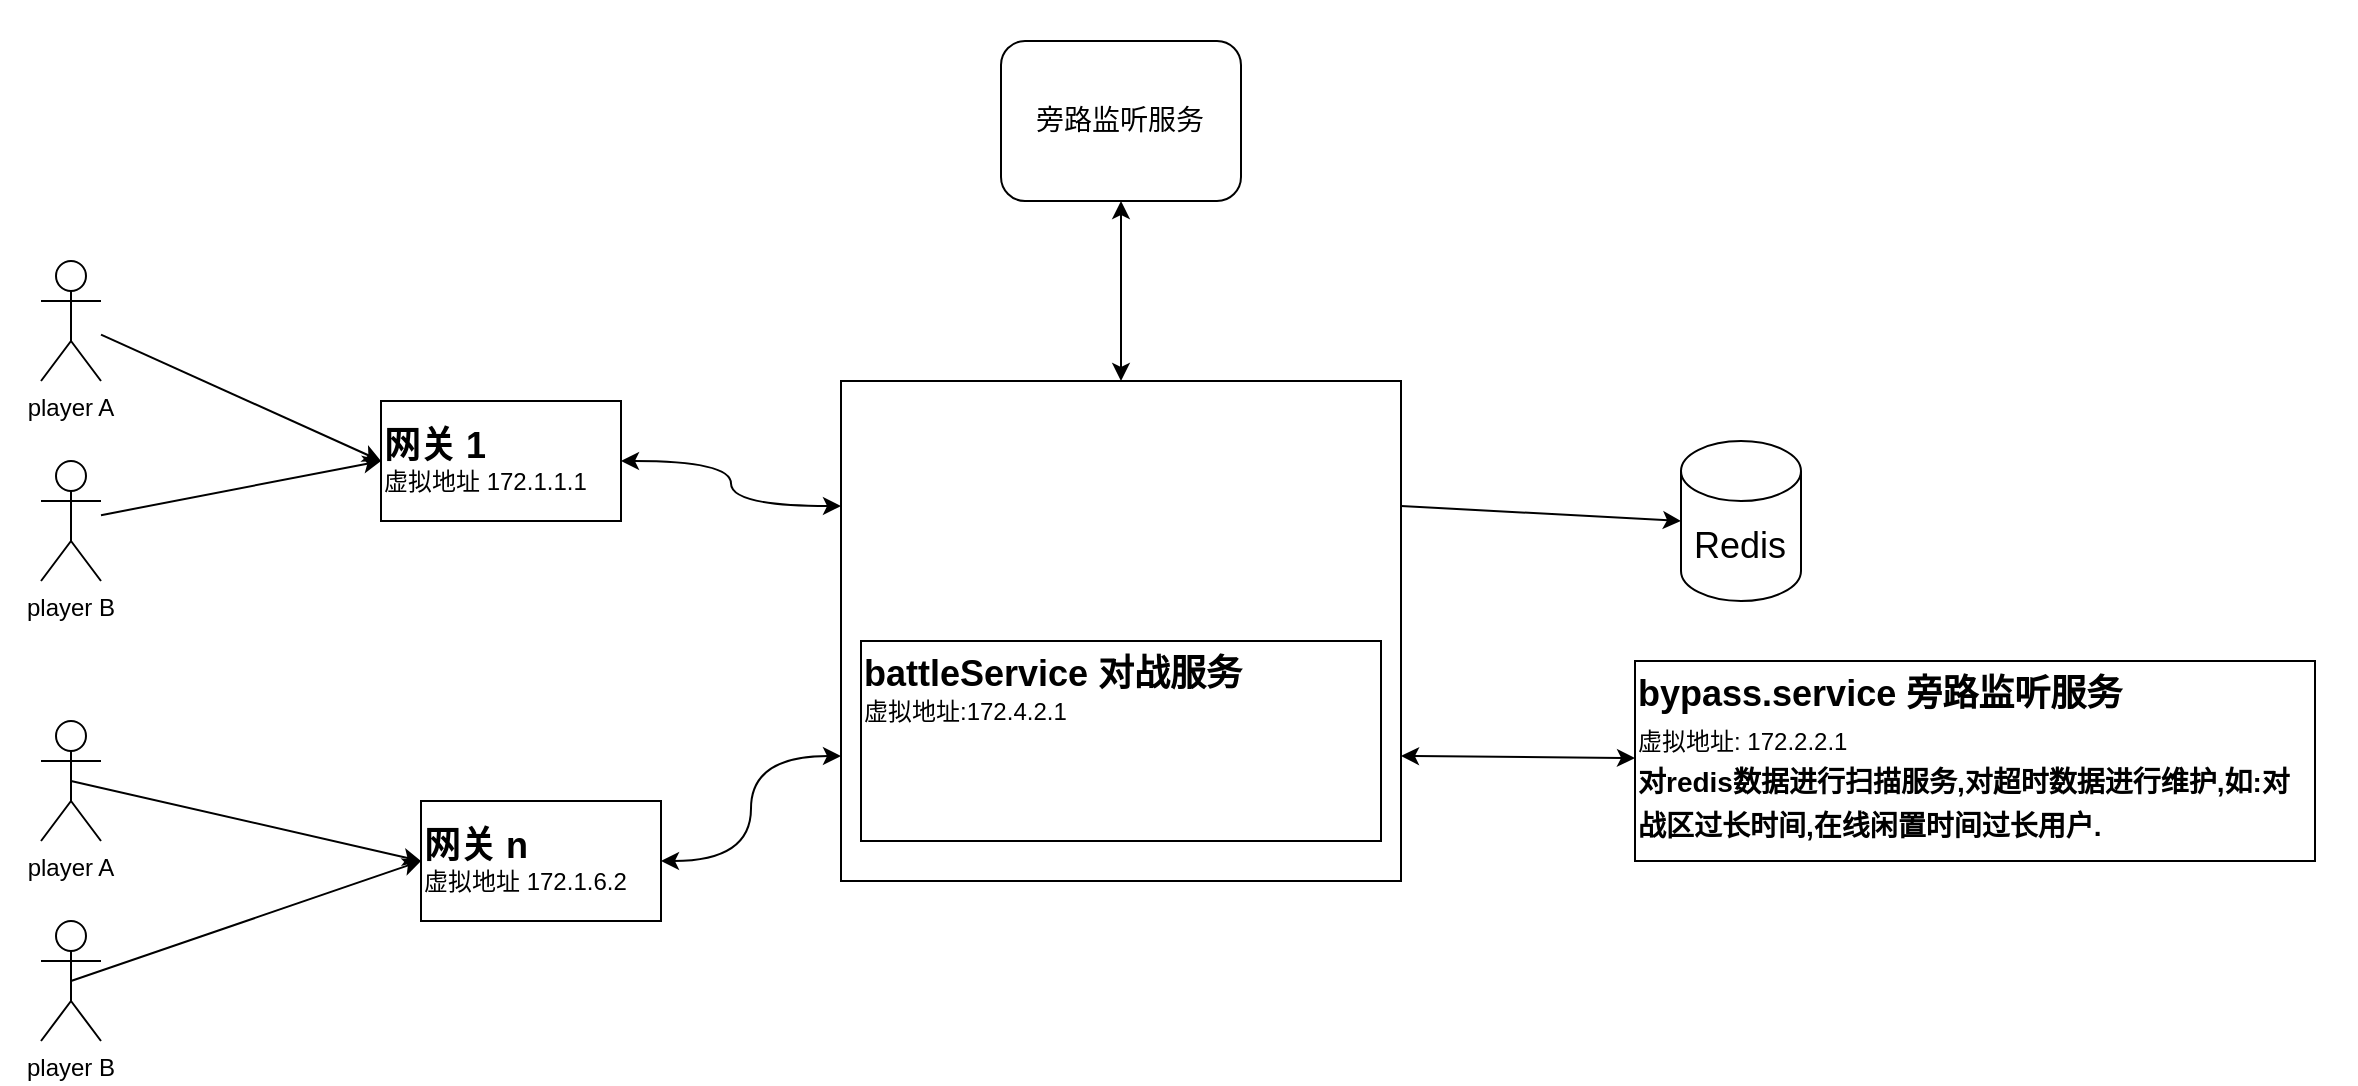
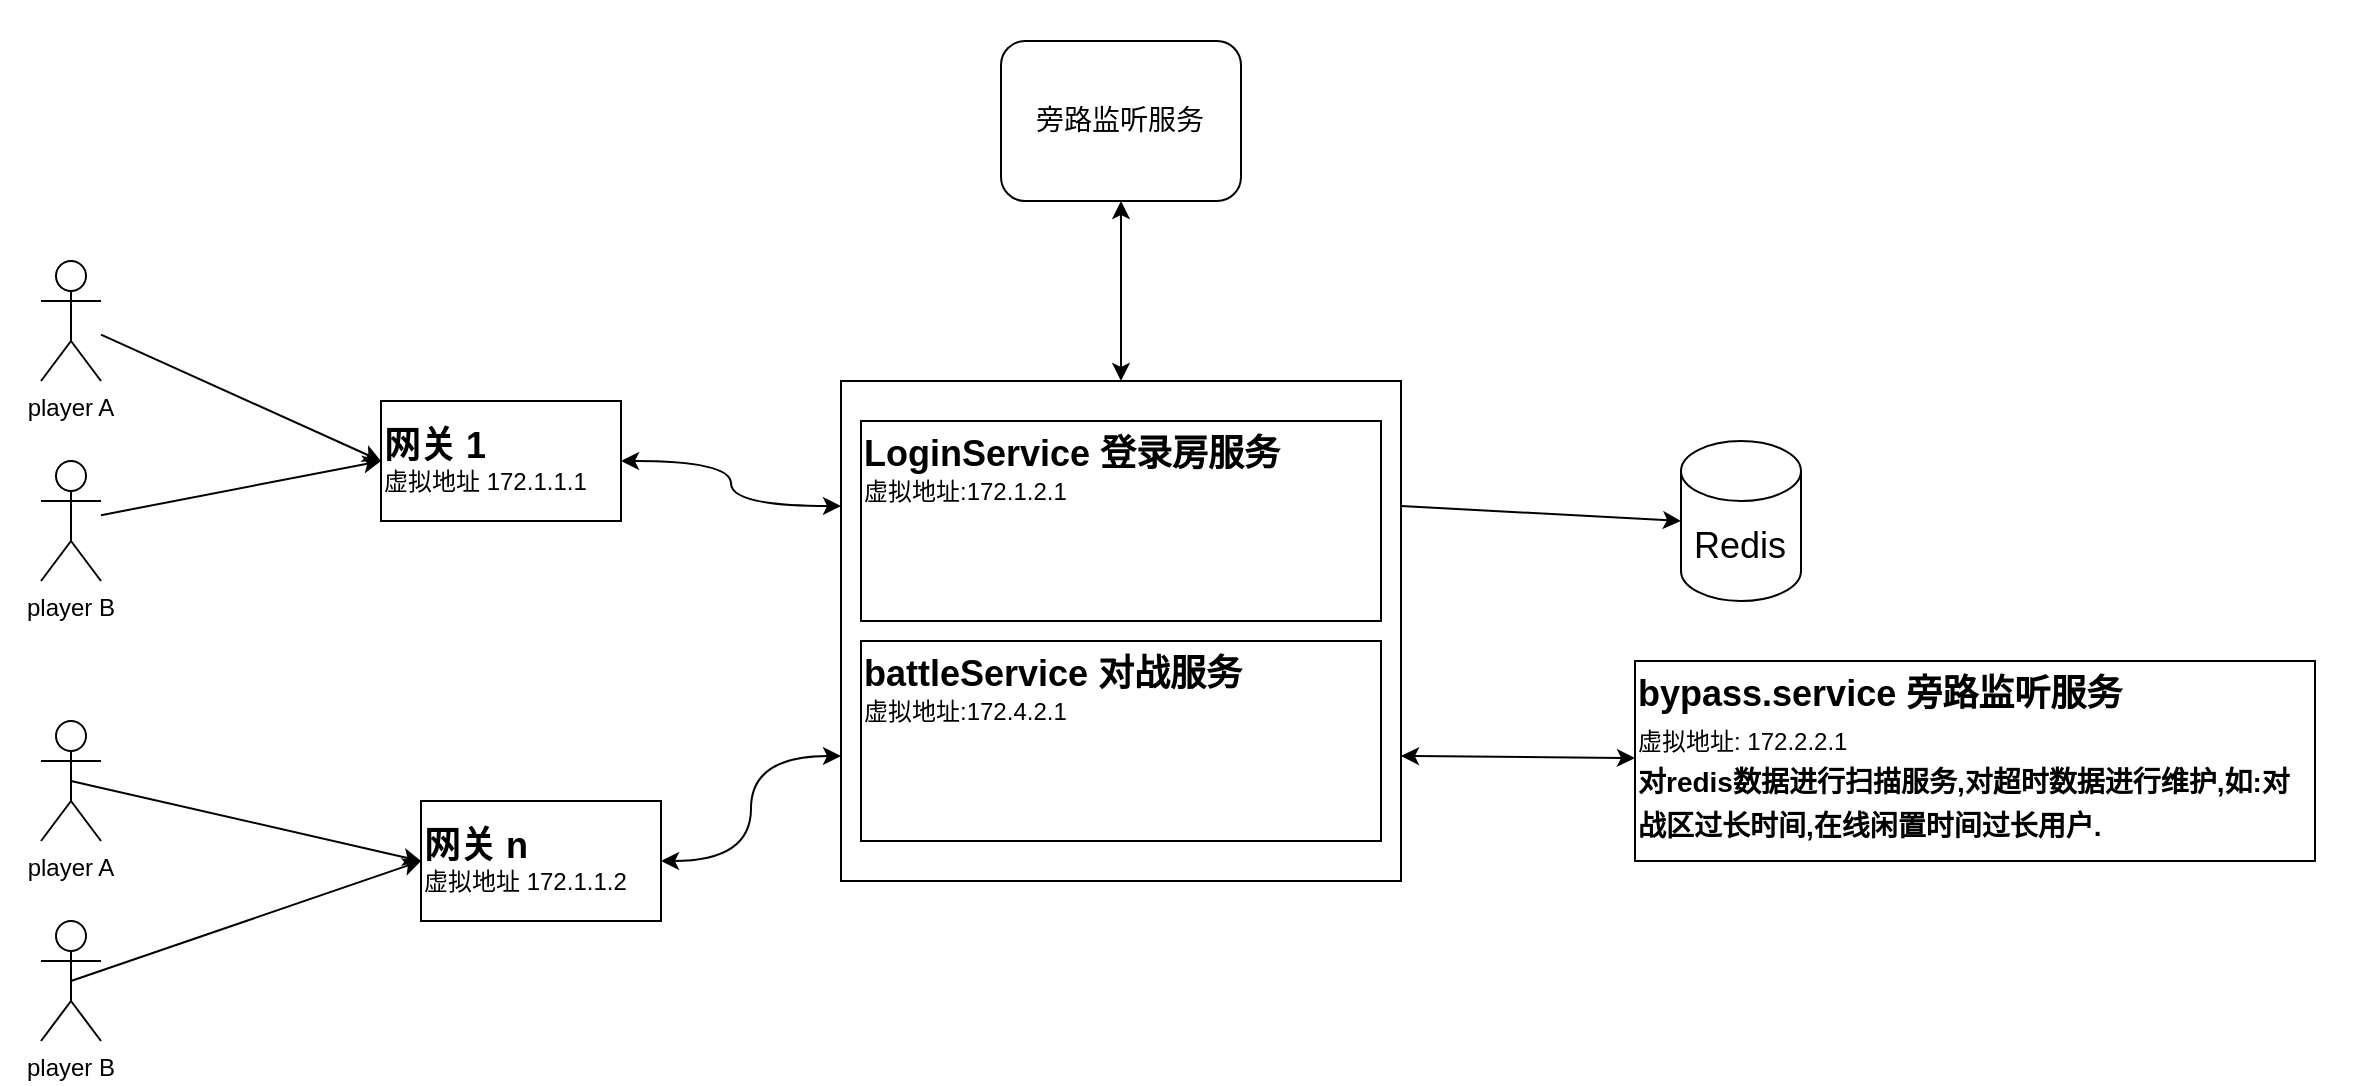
none -> (1121, 521)
(528, 861) -> (528, 861)
